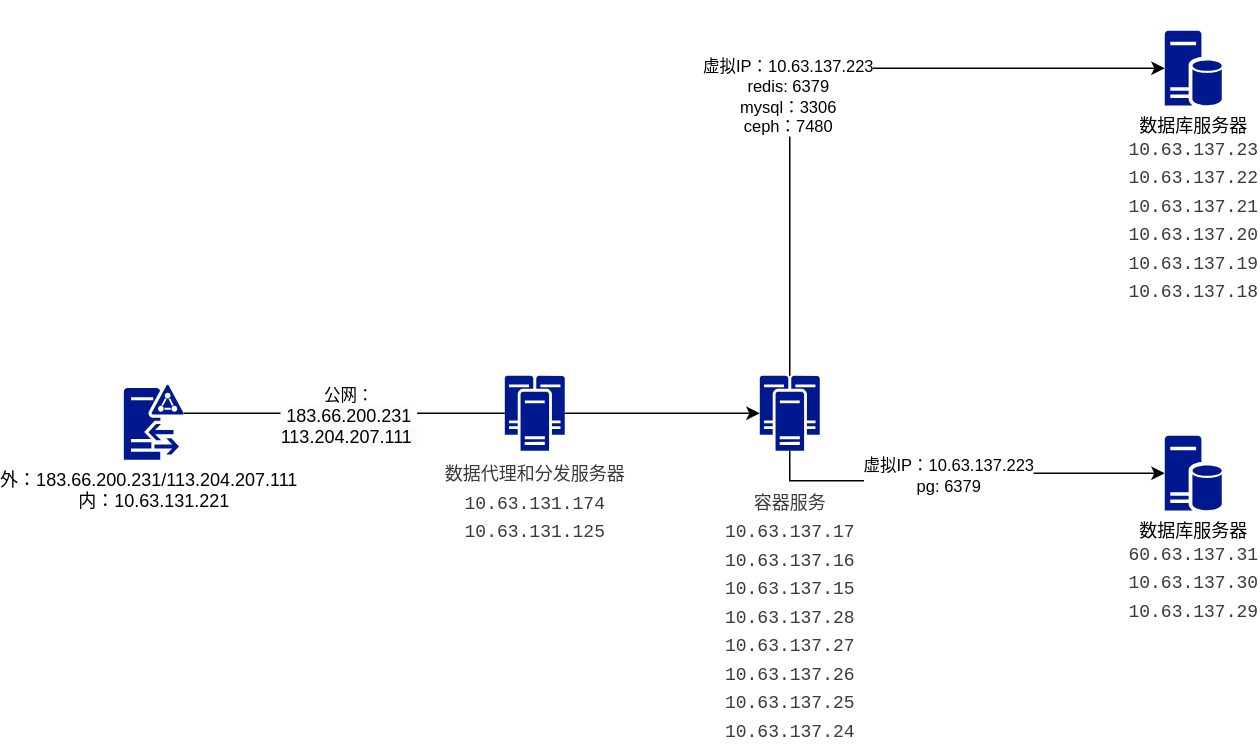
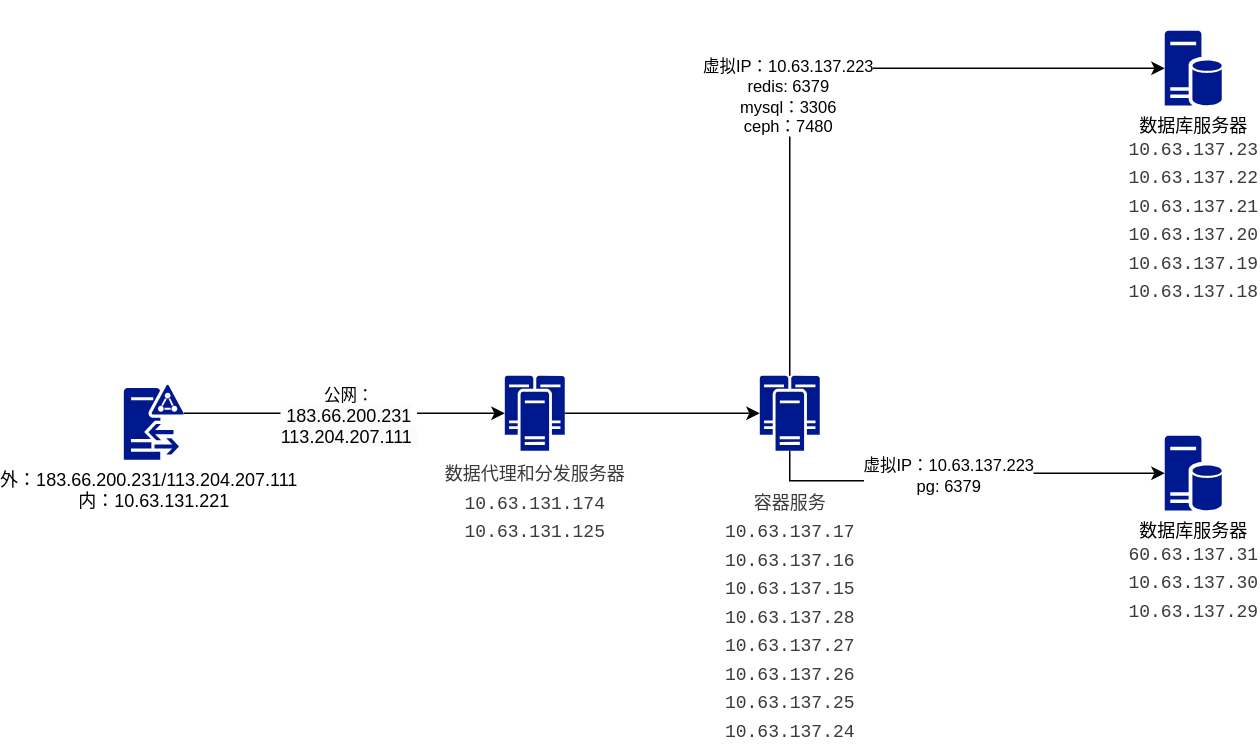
(497, 413) -> (493, 413)
